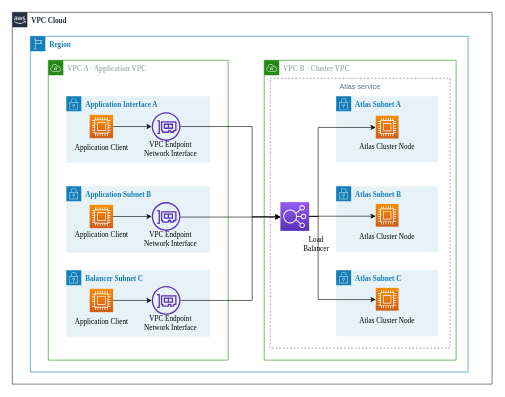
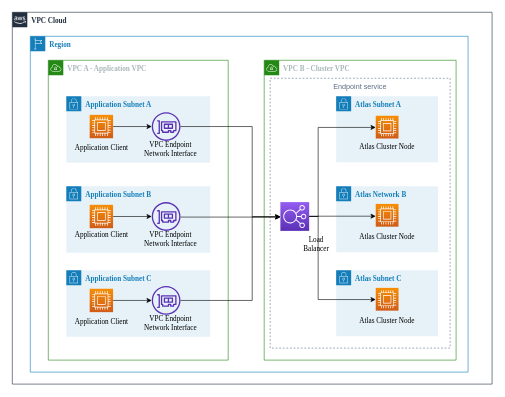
(360, 86) -> (360, 86)
(127, 105) -> (121, 105)
(381, 195) -> (383, 195)
(117, 279) -> (121, 279)
